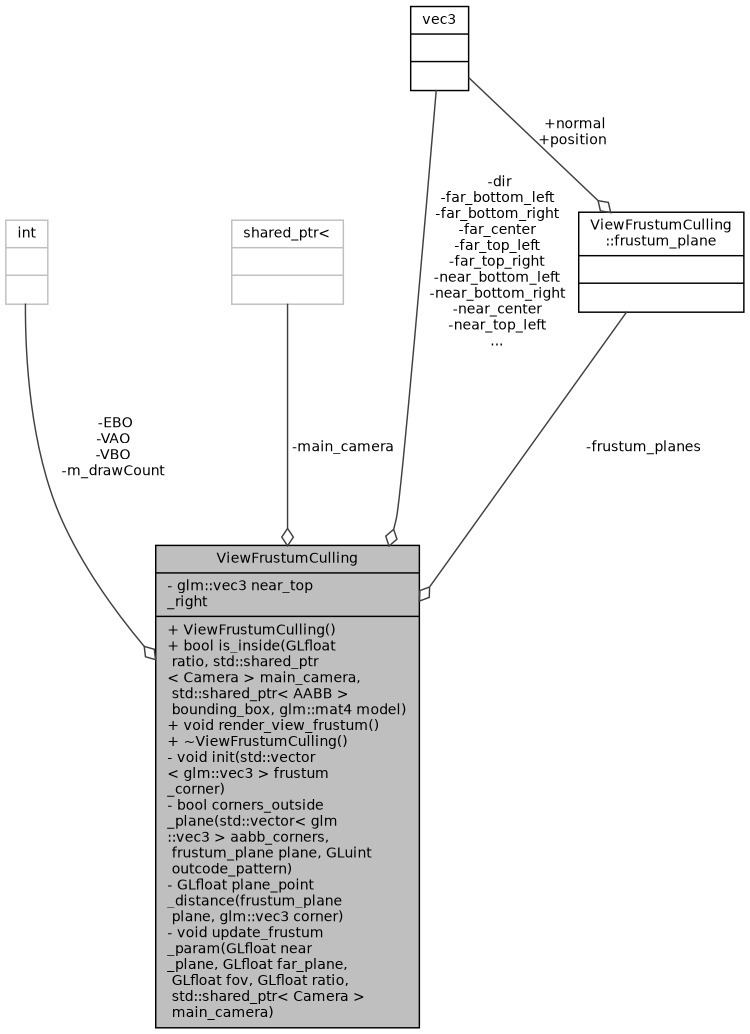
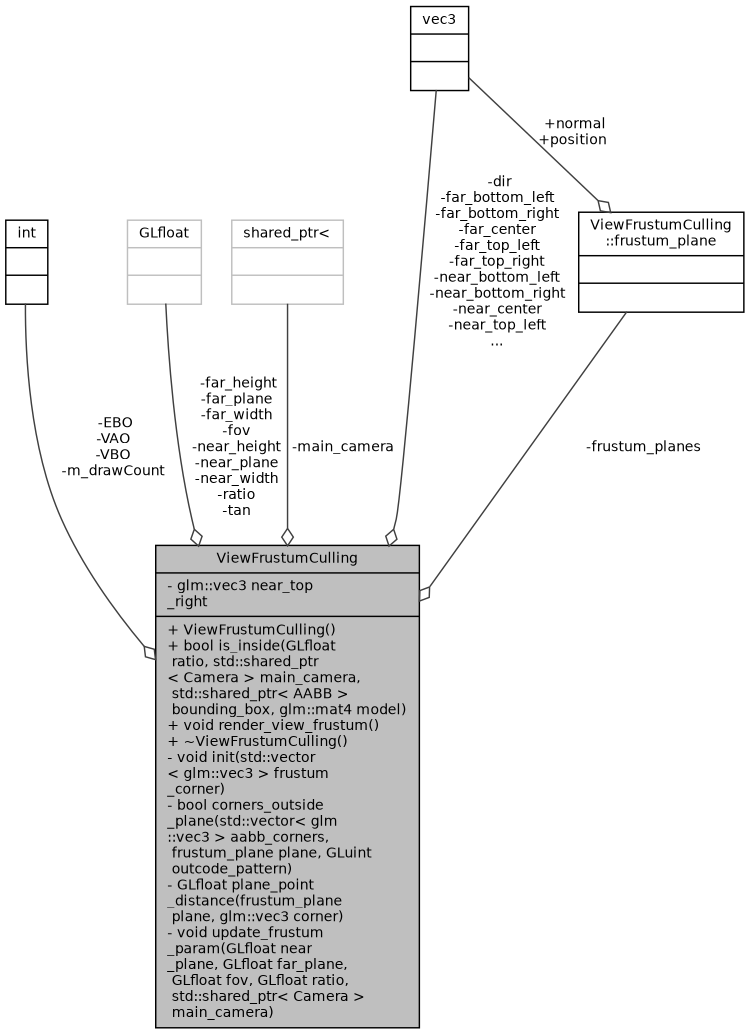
(27, 262) -> (27, 262)
none -> (164, 262)
